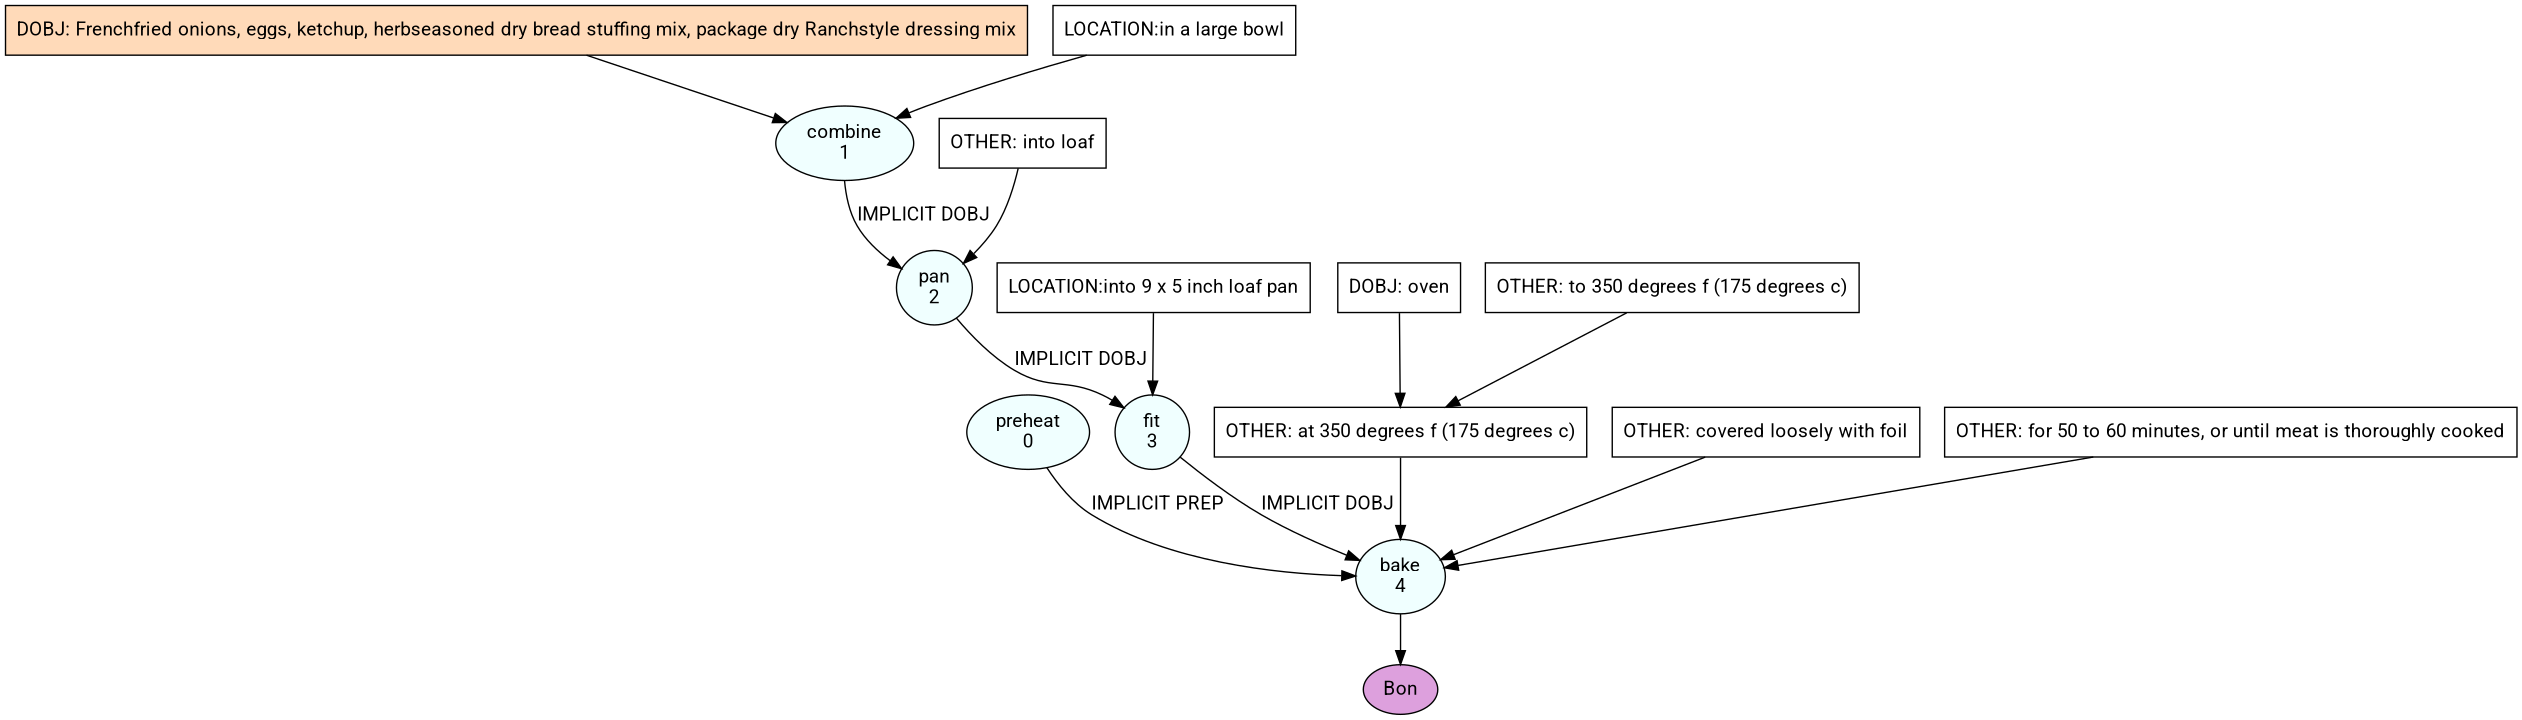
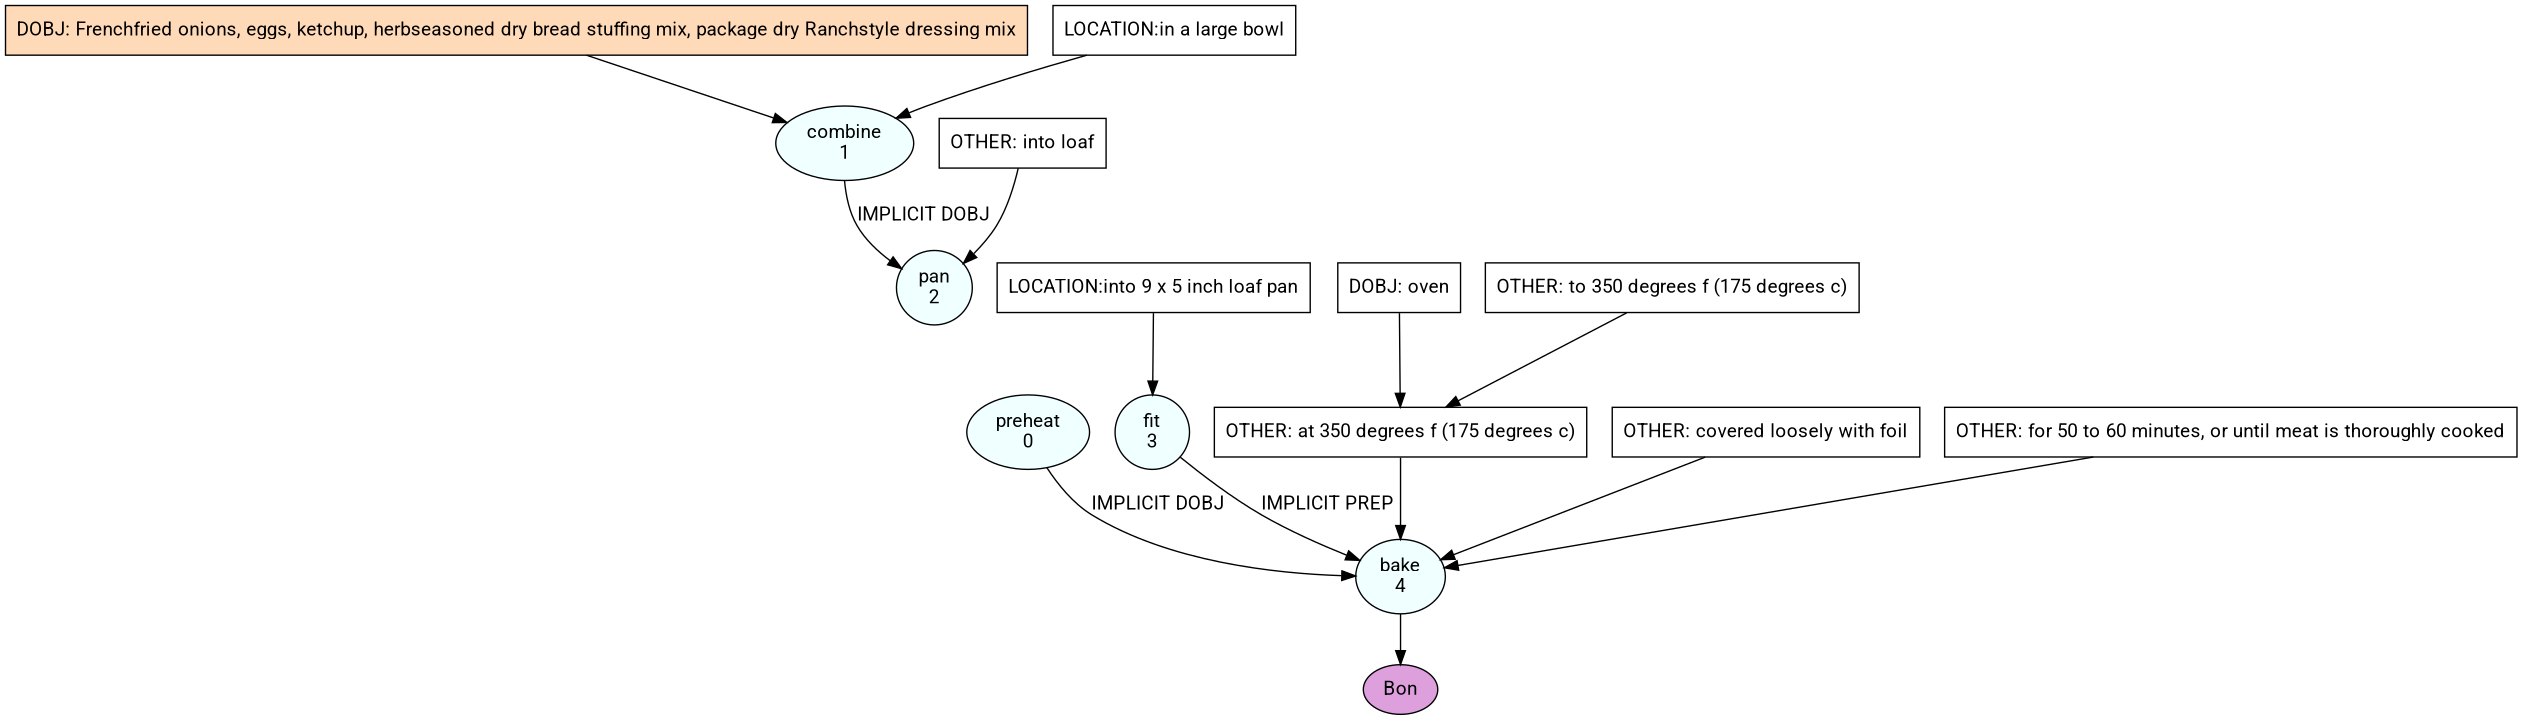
(1025, 376) -> none
(1158, 504) -> (1158, 504)
(1328, 504) -> (1328, 504)
